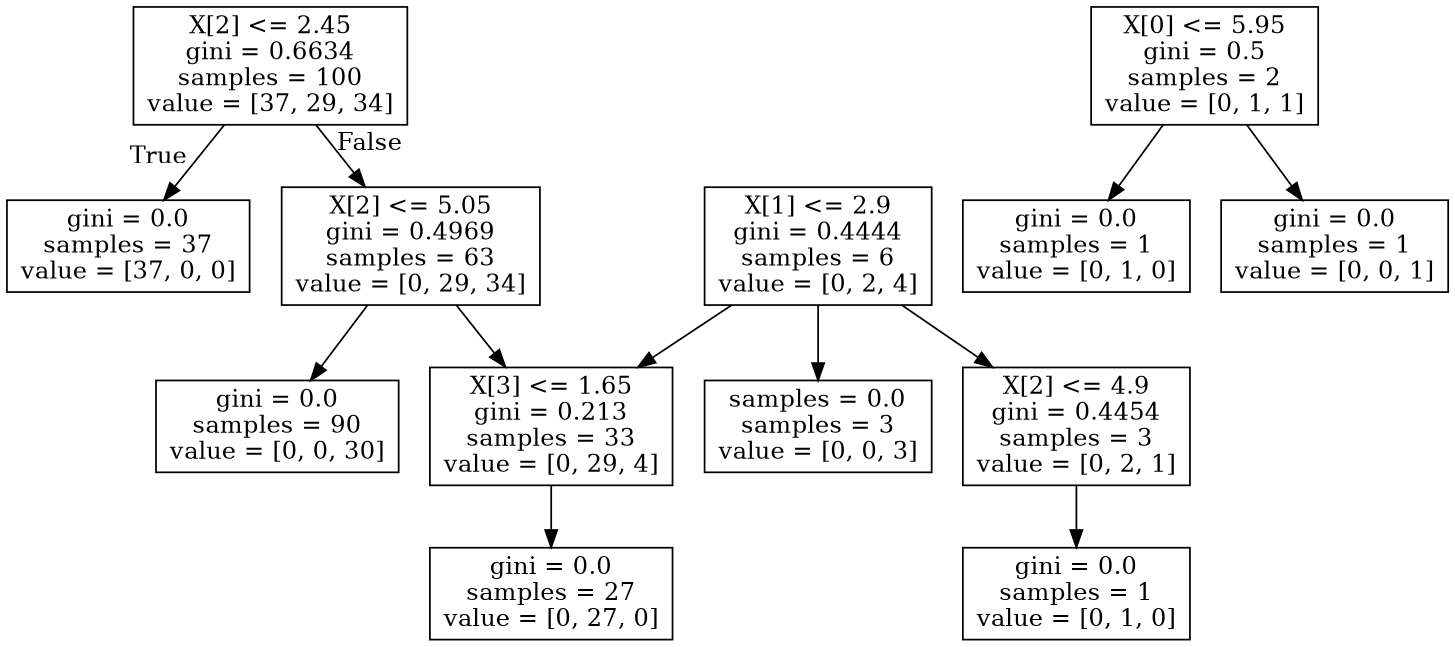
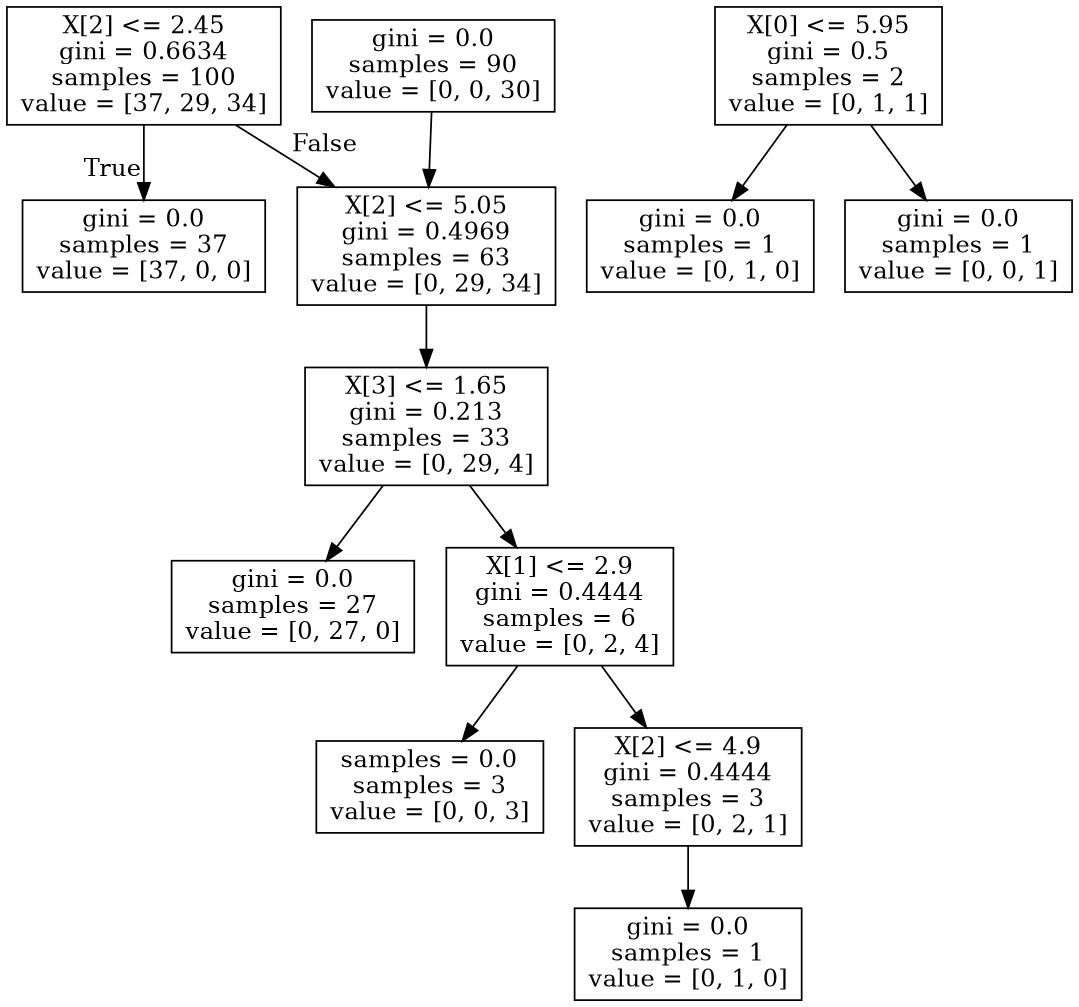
(692, 331) -> (488, 509)
(344, 336) -> (430, 141)
(1076, 426) -> (688, 787)
